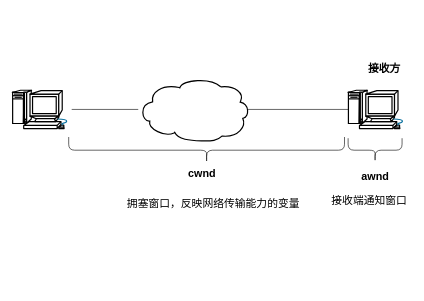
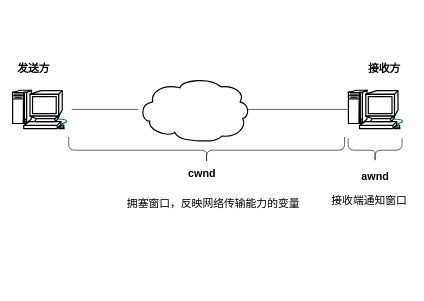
none -> (33, 69)
